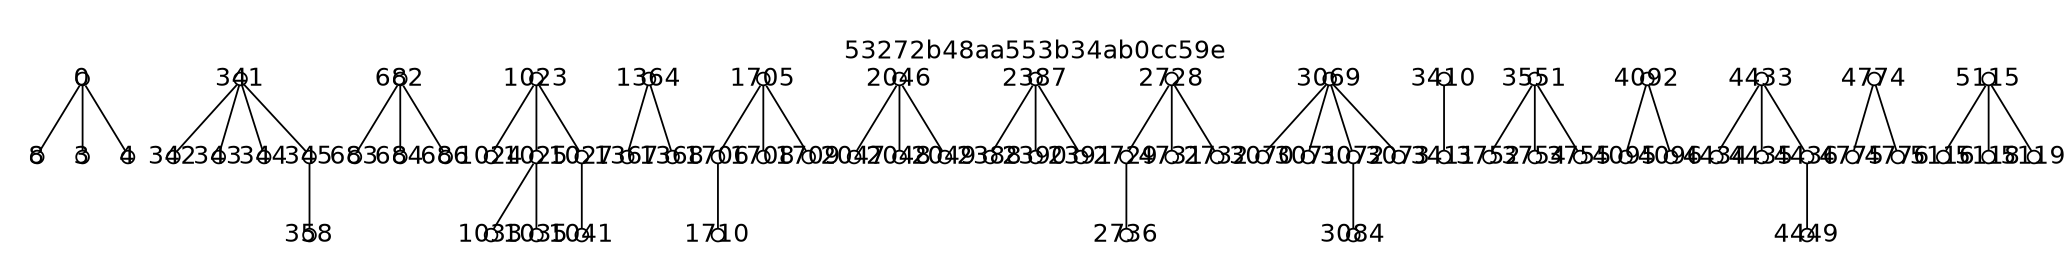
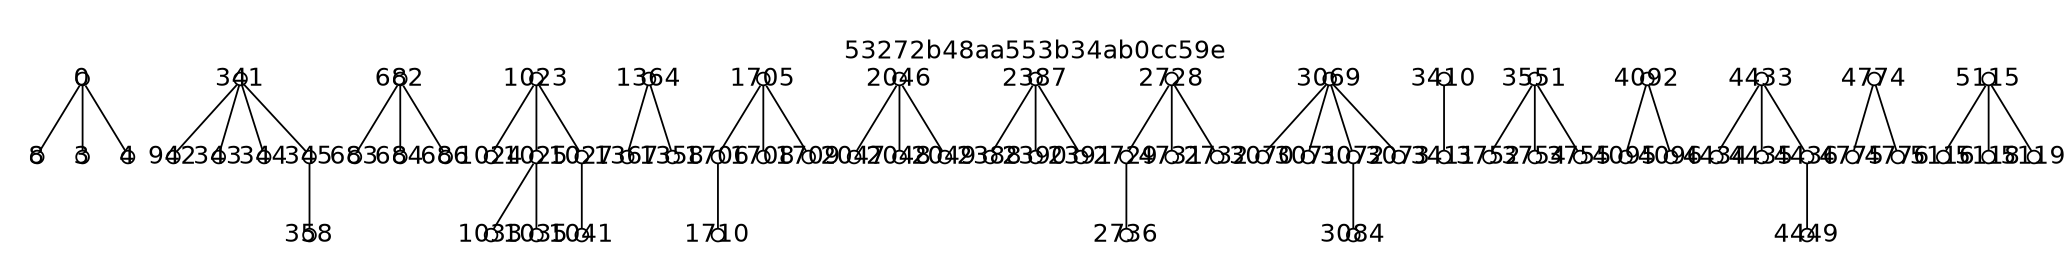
(173, 157) -> (173, 157)
(673, 157) -> (673, 157)
